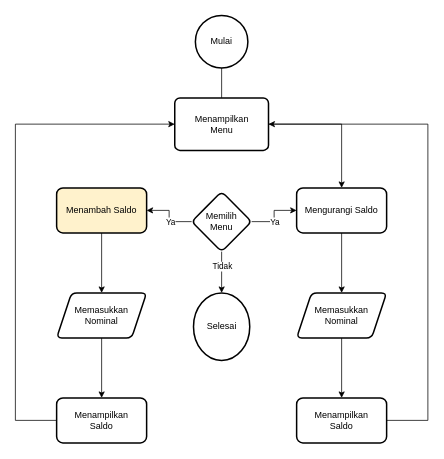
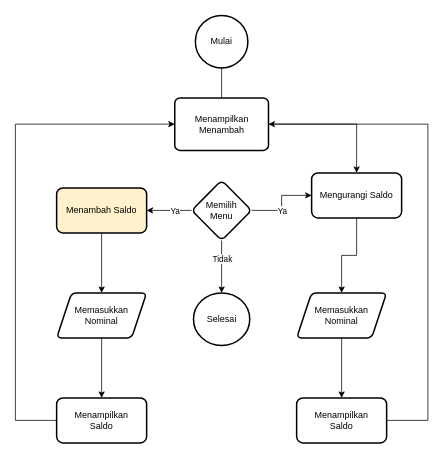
(222, 124) -> (222, 124)
(342, 210) -> (357, 195)
(222, 222) -> (222, 210)
(222, 327) -> (222, 319)
